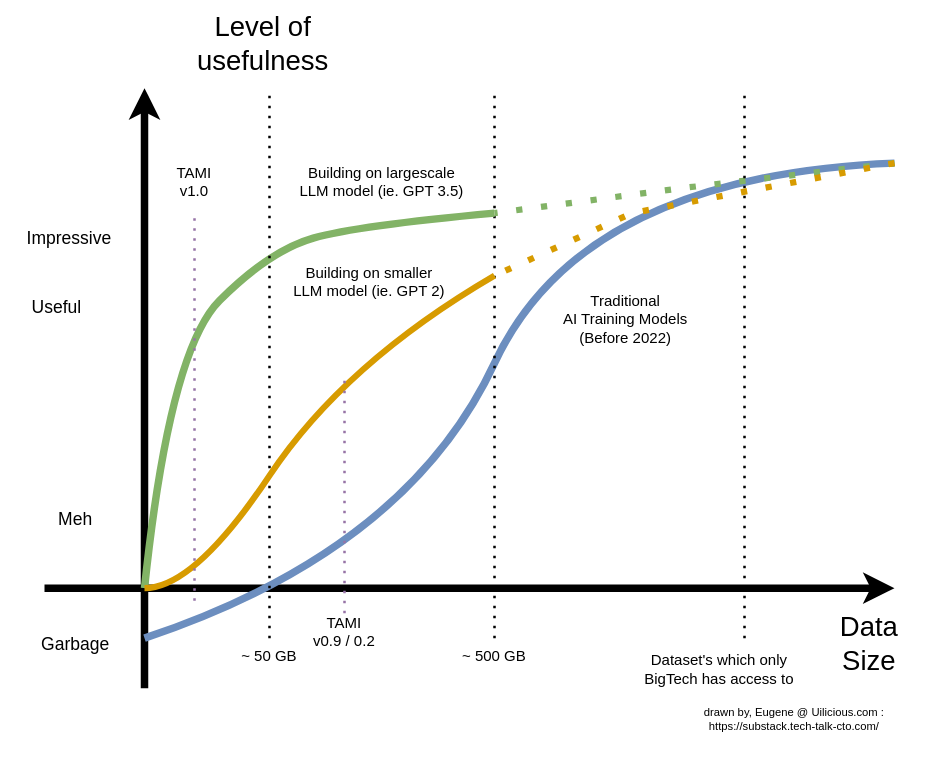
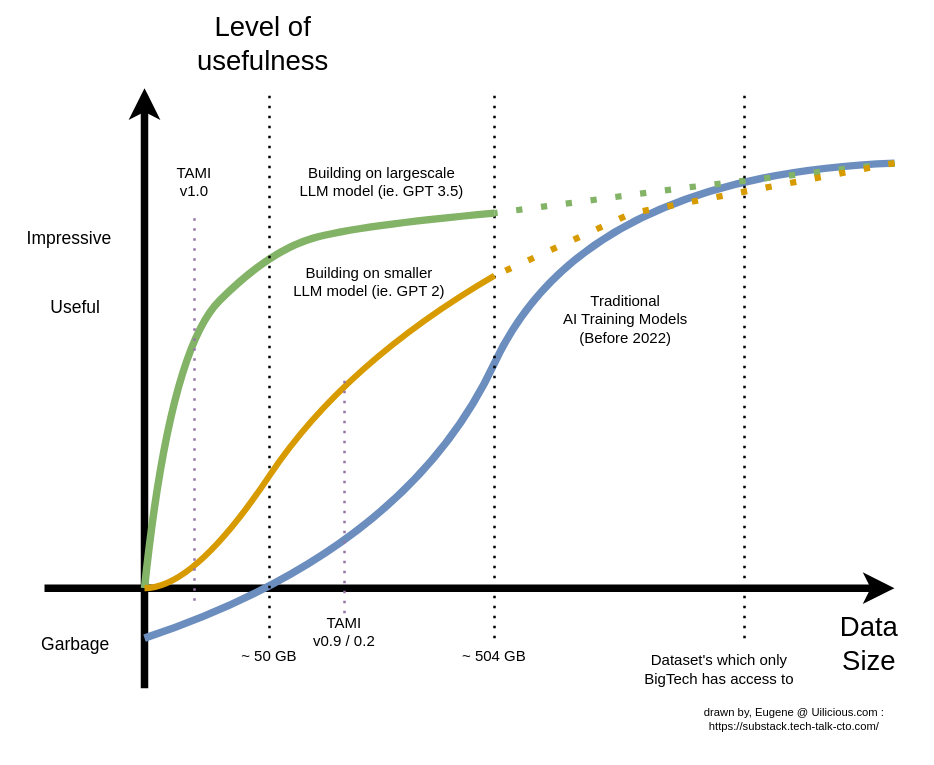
(57, 307) -> (76, 307)
(76, 519) -> none
(494, 657) -> (494, 657)
